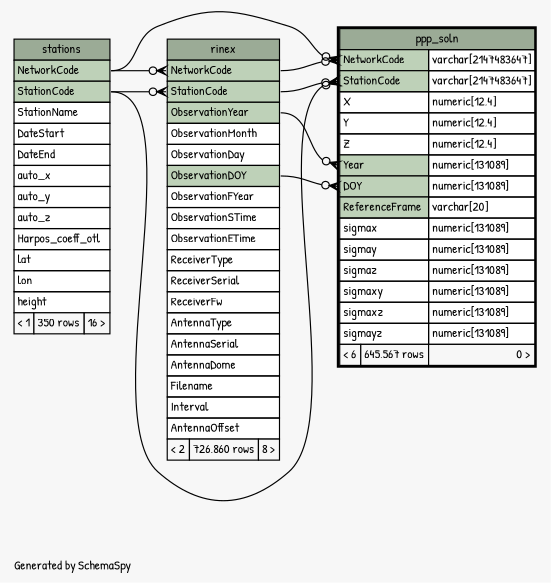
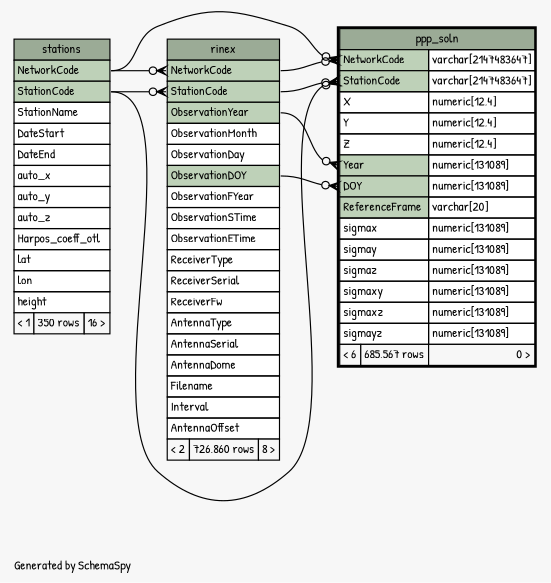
(395, 354) -> (395, 354)
